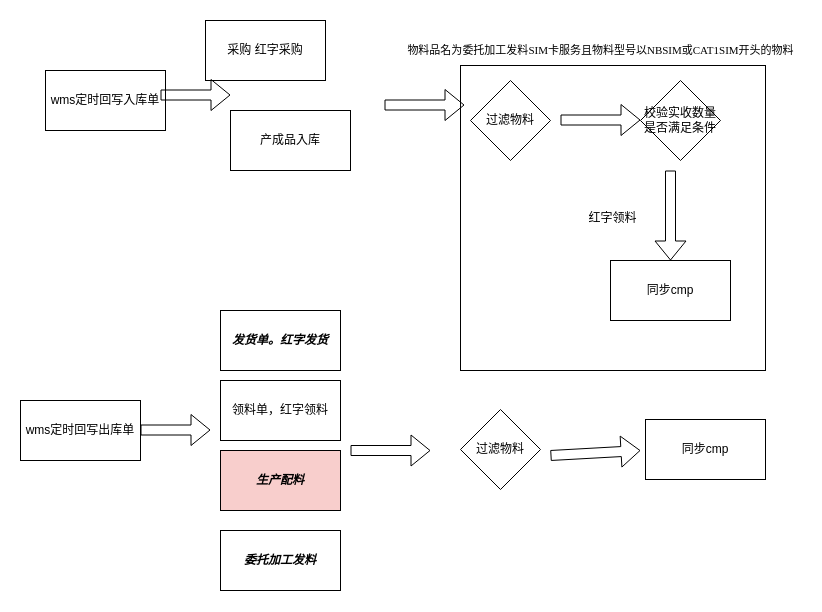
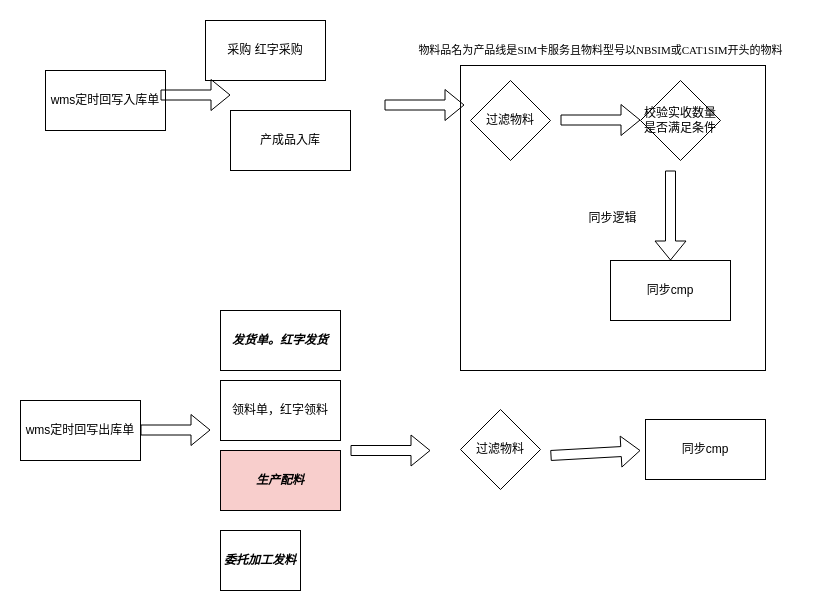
(601, 51) -> (601, 51)
(613, 219) -> (613, 219)
(281, 561) -> (261, 561)
